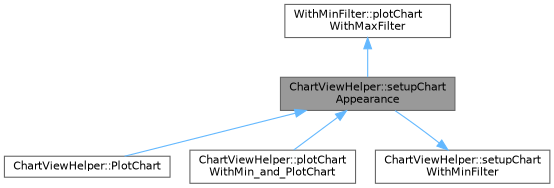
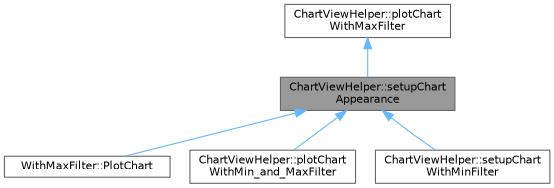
(368, 21) -> (368, 21)
(417, 126) -> (413, 134)
(87, 167) -> (87, 167)
(273, 167) -> (273, 167)
